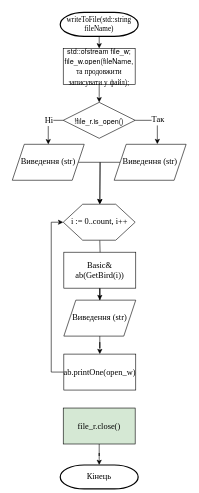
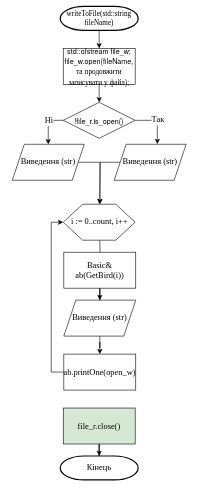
(99, 24) -> (99, 18)
(99, 477) -> (99, 468)
